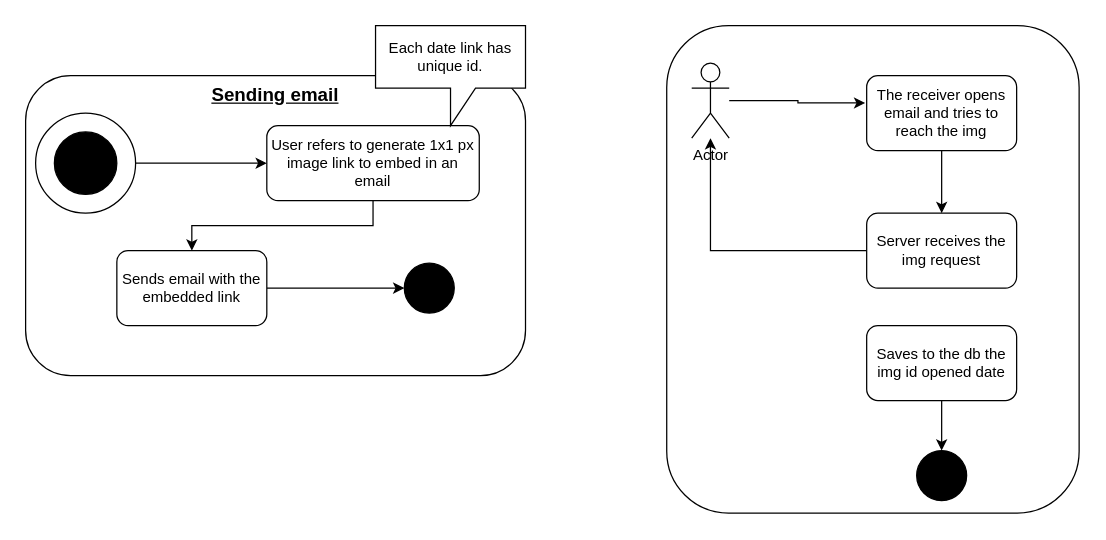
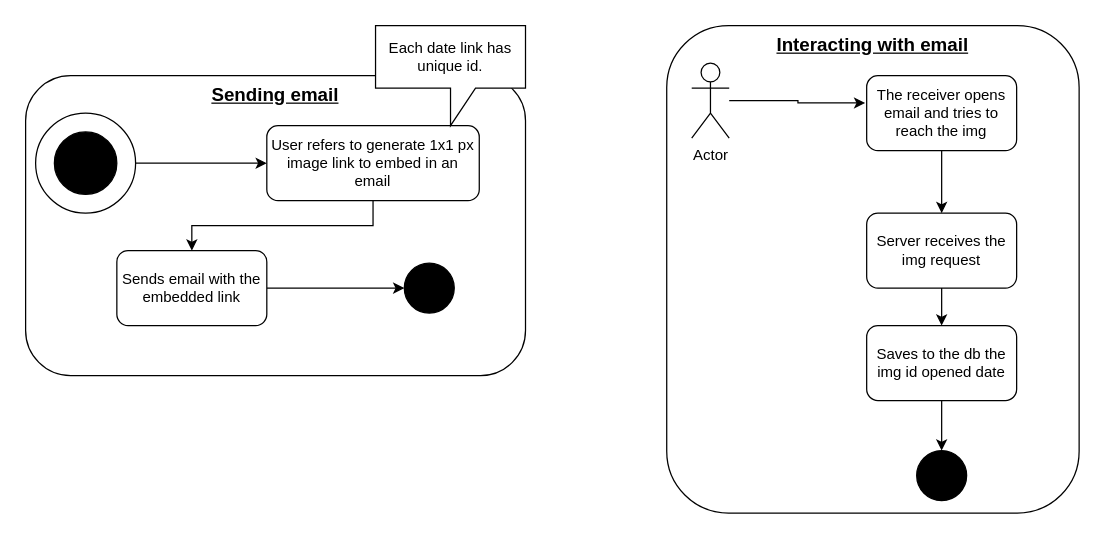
none -> (873, 44)
(737, 251) -> (942, 311)
